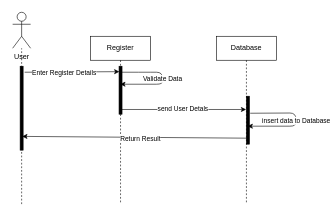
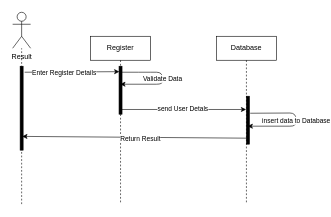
(22, 57) -> (22, 57)
